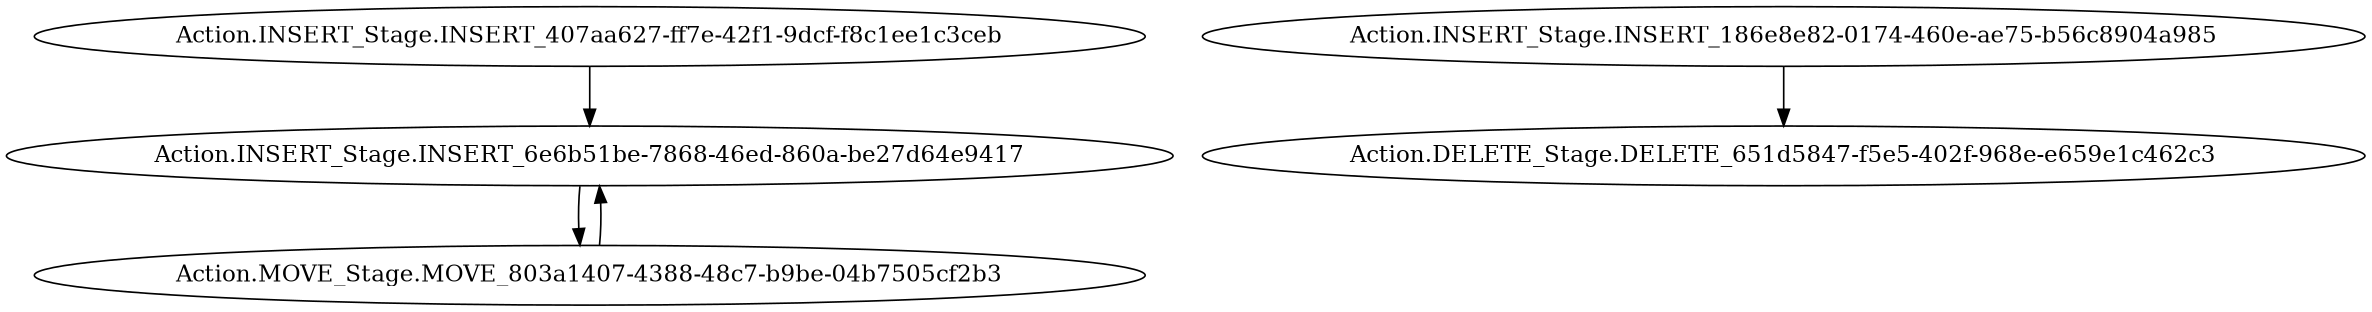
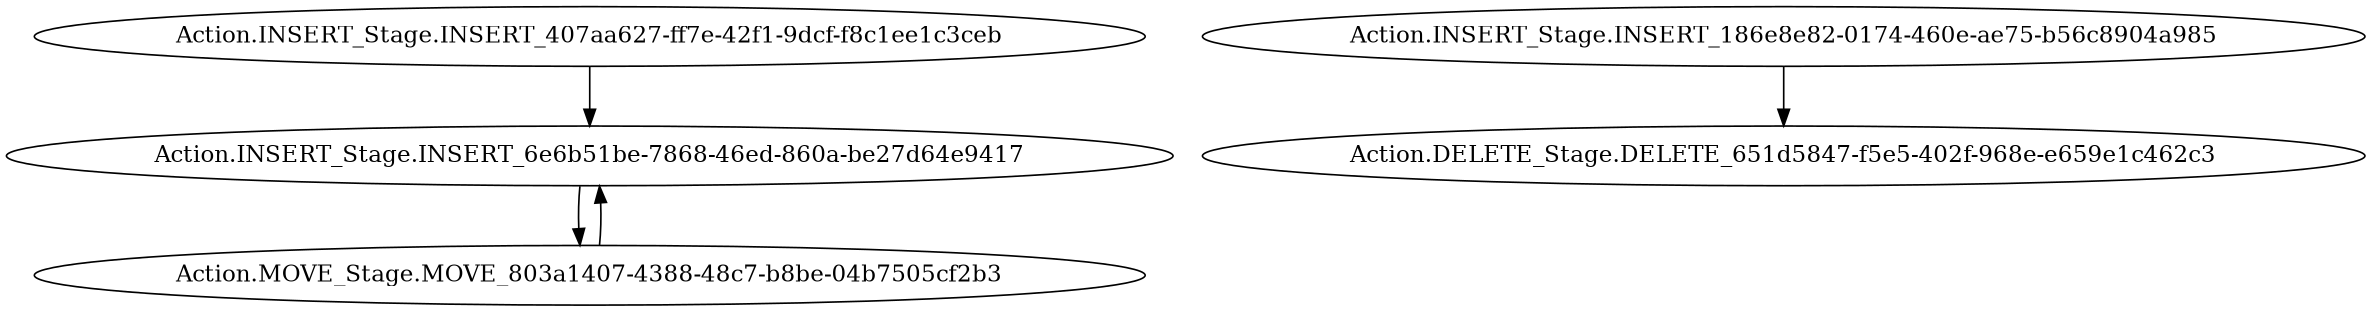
(590, 275) -> (590, 275)
